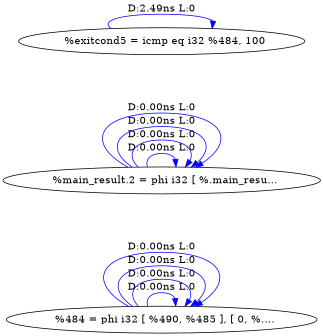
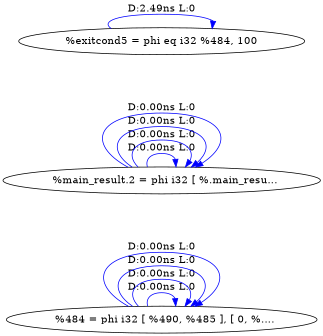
(162, 41) -> (162, 41)
